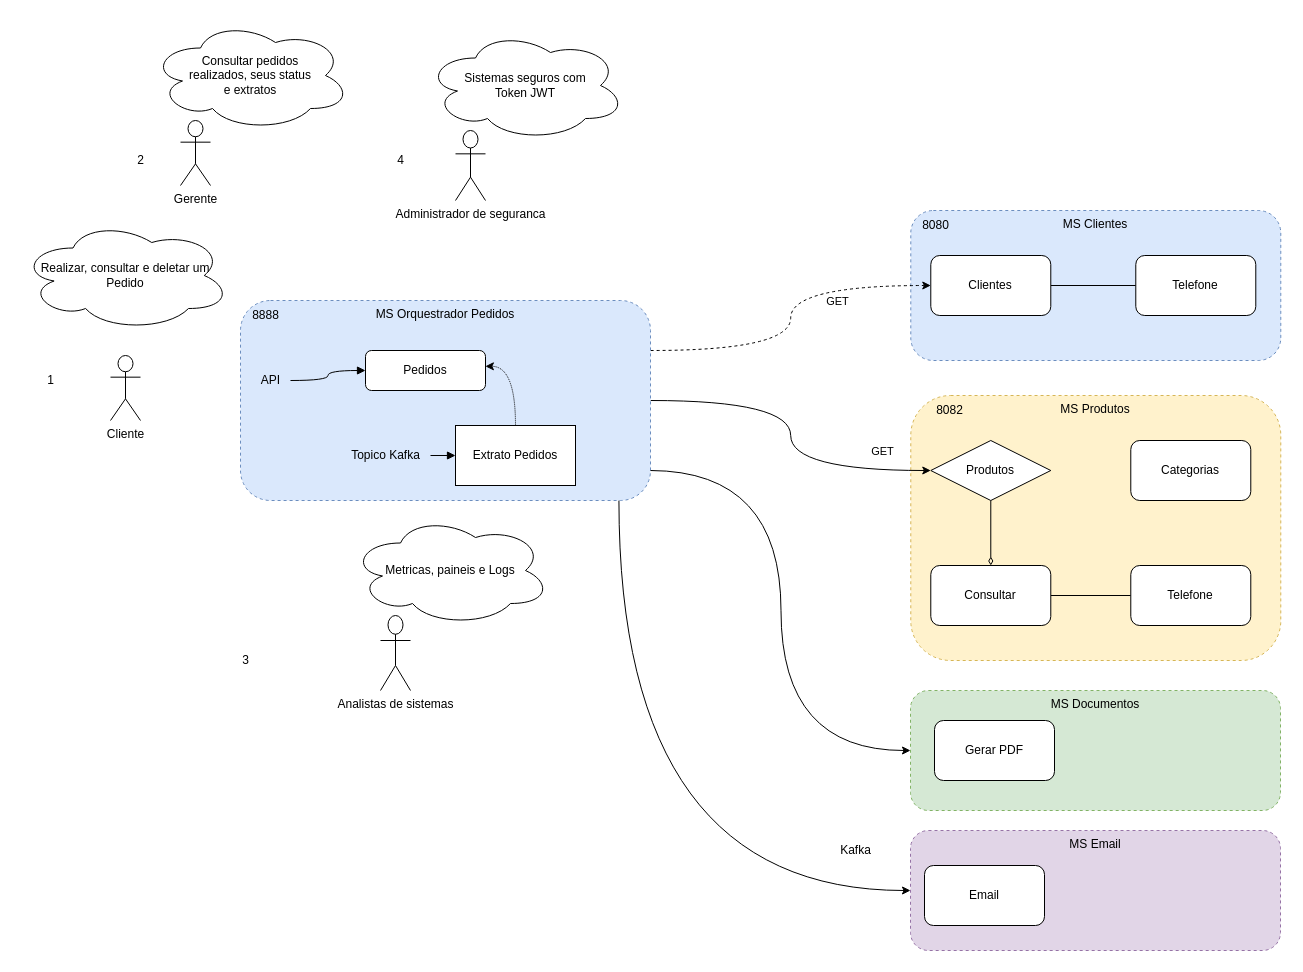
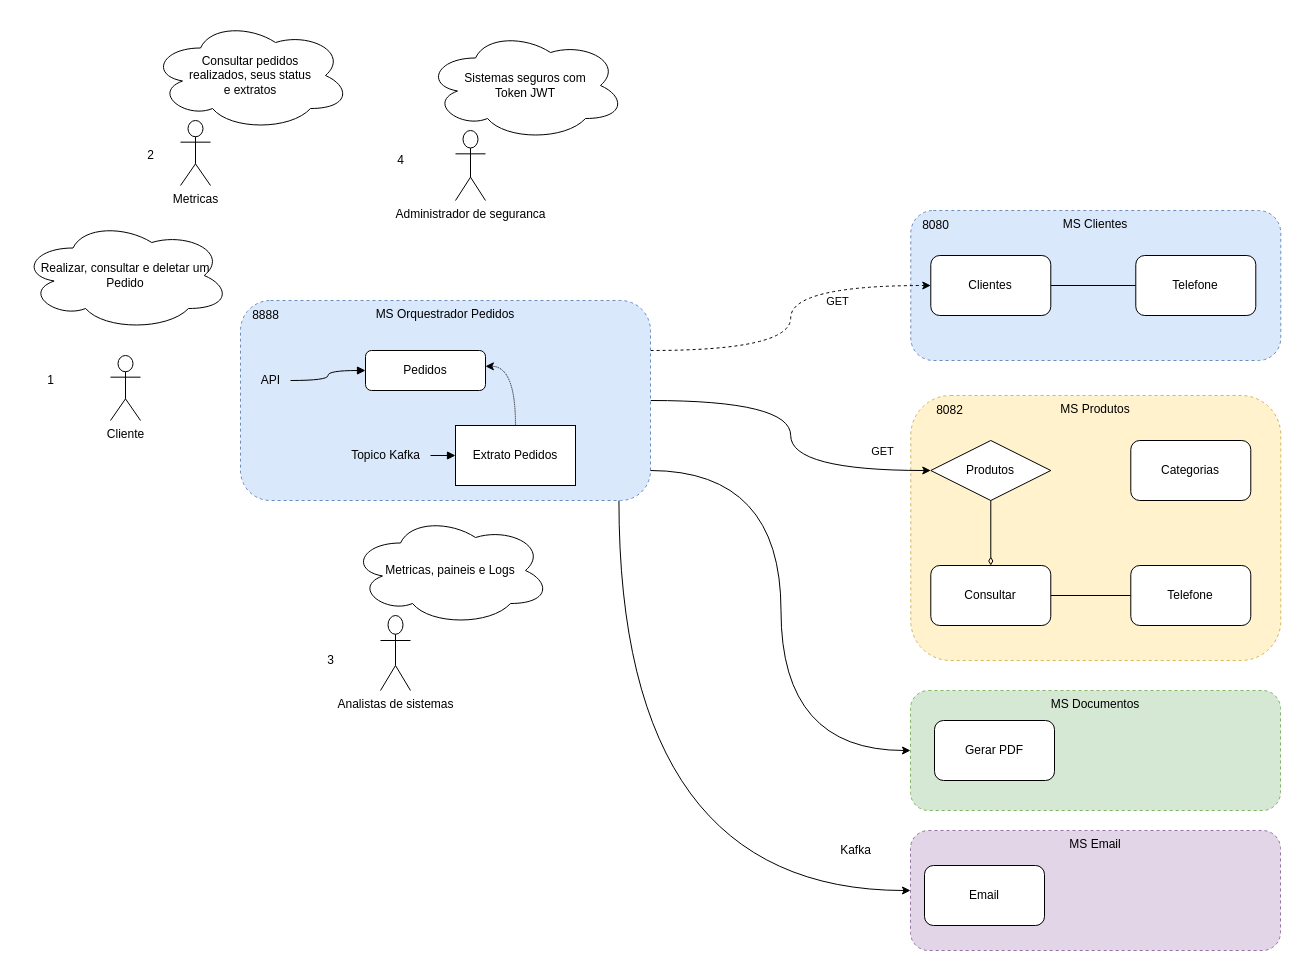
(141, 161) -> (151, 156)
(196, 200) -> (196, 200)
(246, 661) -> (331, 661)
